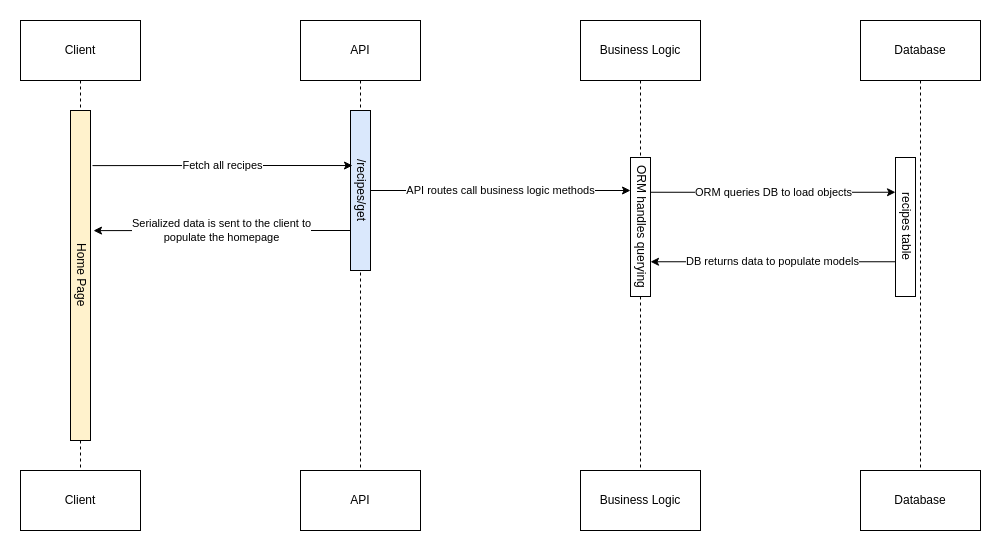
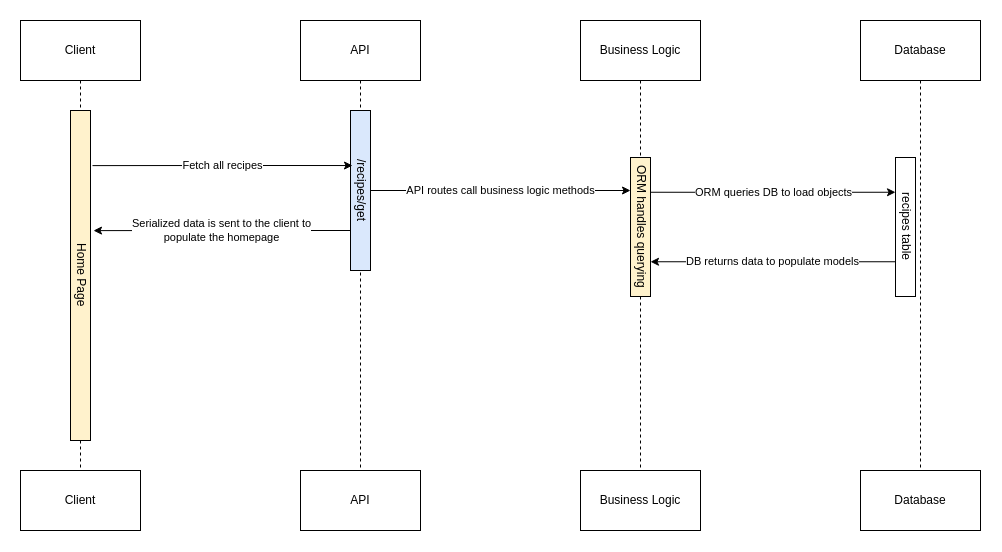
(641, 227) -> (641, 227)
